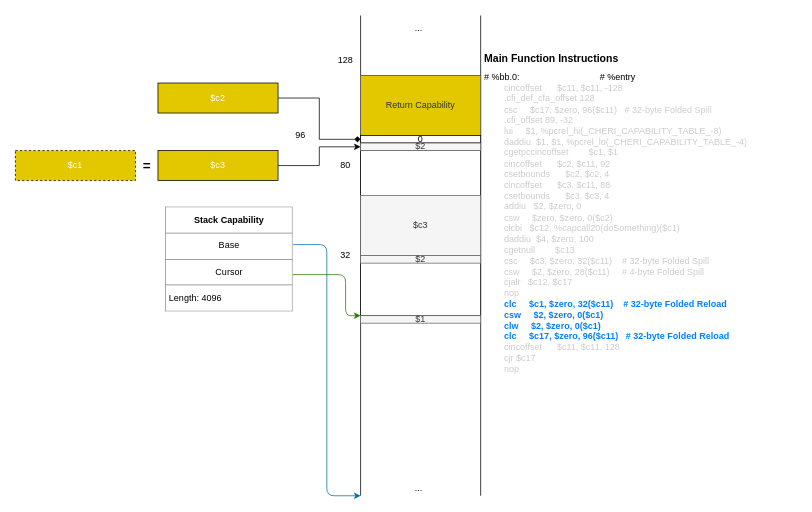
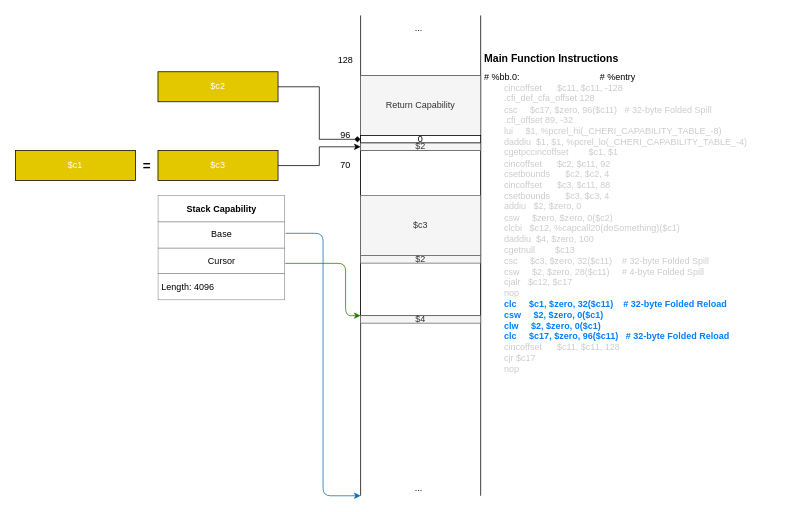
(218, 98) -> (218, 87)
(420, 105) -> (420, 105)
(300, 135) -> (345, 135)
(75, 165) -> (75, 165)
(345, 165) -> (345, 165)
(345, 255) -> none
(229, 259) -> (222, 248)
(420, 319) -> (420, 319)
